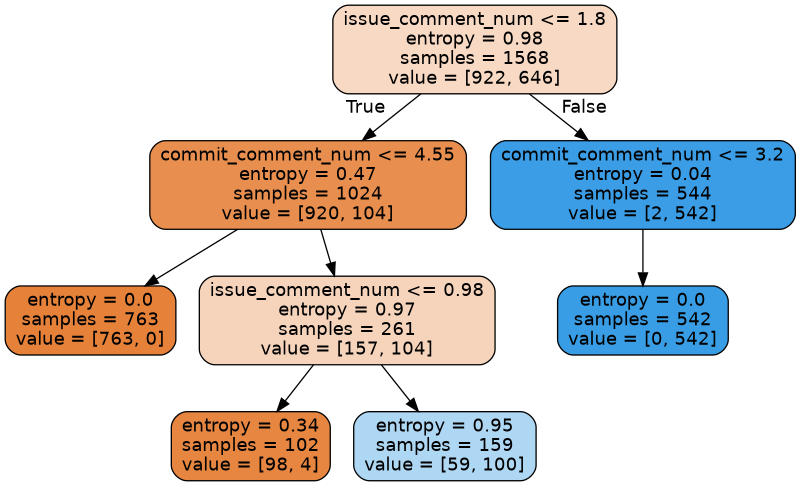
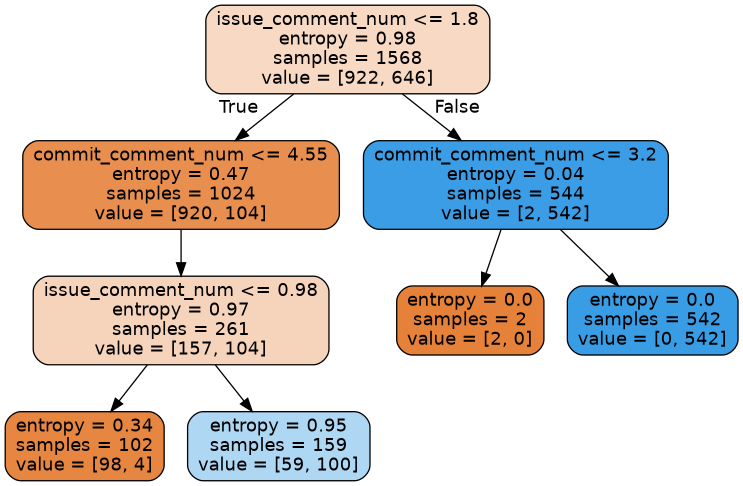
(91, 320) -> none
none -> (470, 320)
